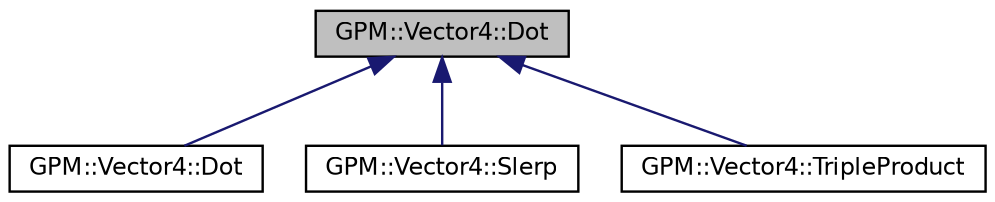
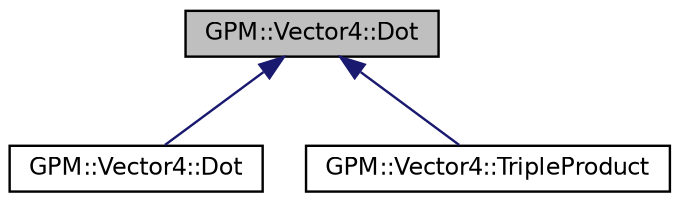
(442, 169) -> none
